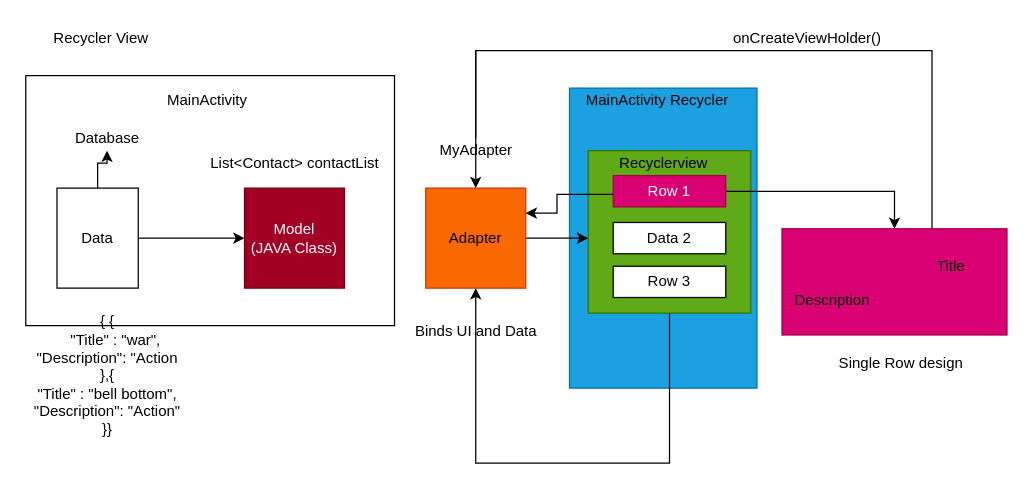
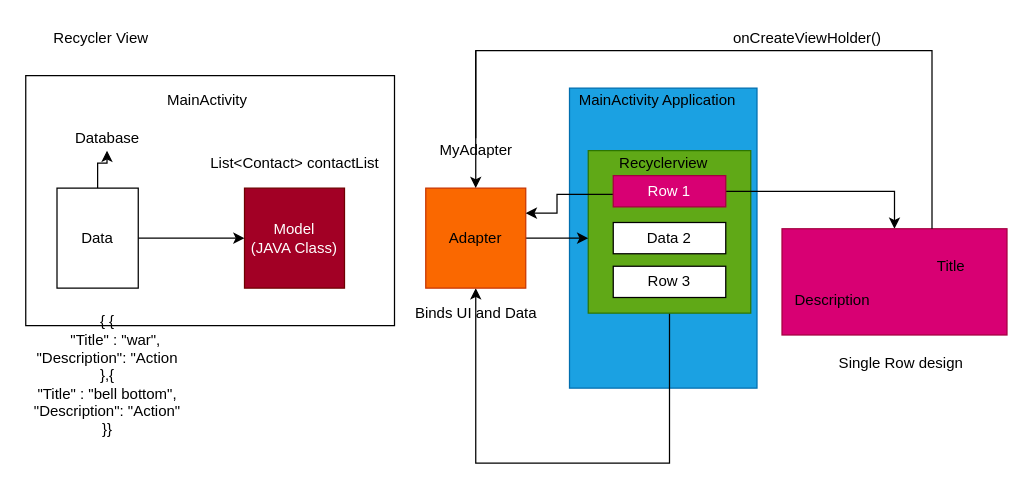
(658, 101) -> (658, 101)
(476, 332) -> (476, 313)
